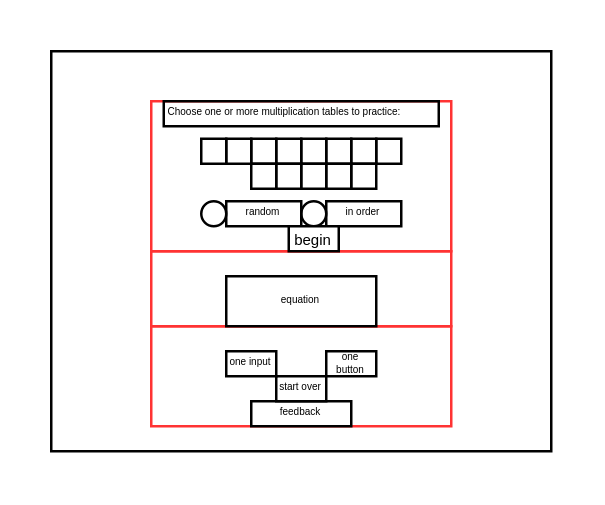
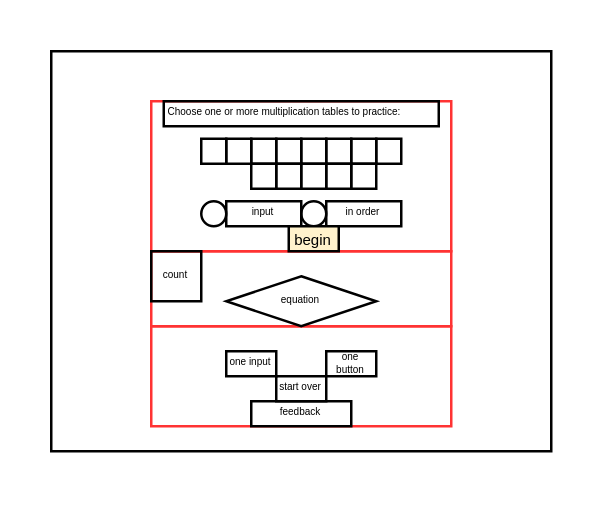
(264, 214) -> (264, 214)
(314, 239) -> (314, 239)
none -> (176, 276)
(301, 301) -> (301, 301)
